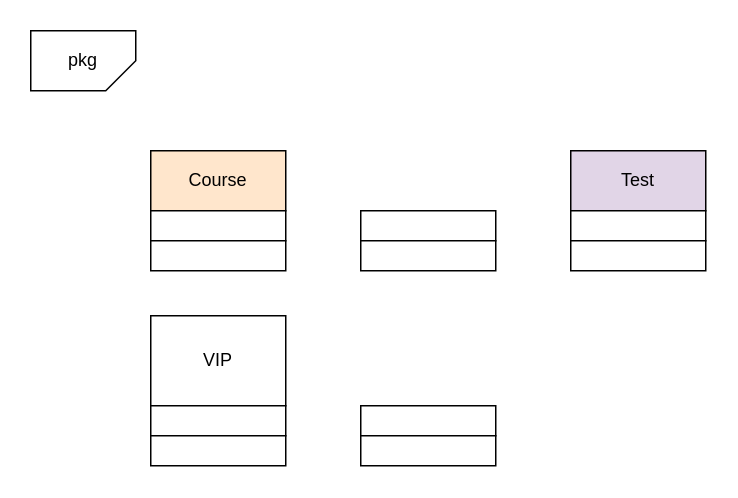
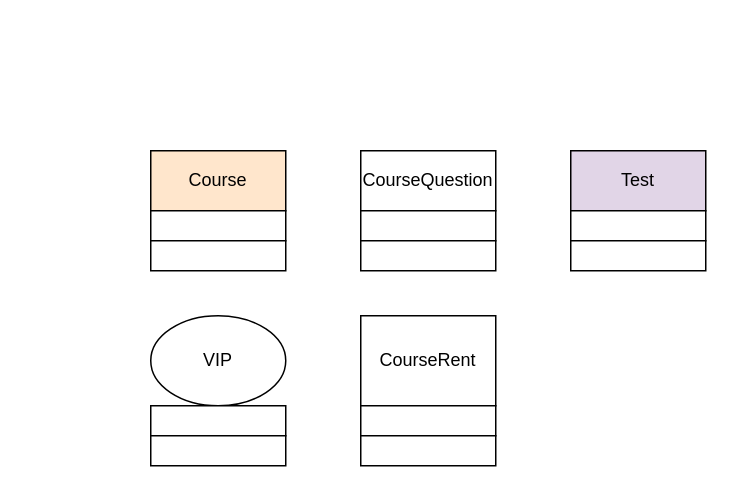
(83, 61) -> none
none -> (428, 181)
(218, 361) -> (218, 361)
none -> (428, 361)
